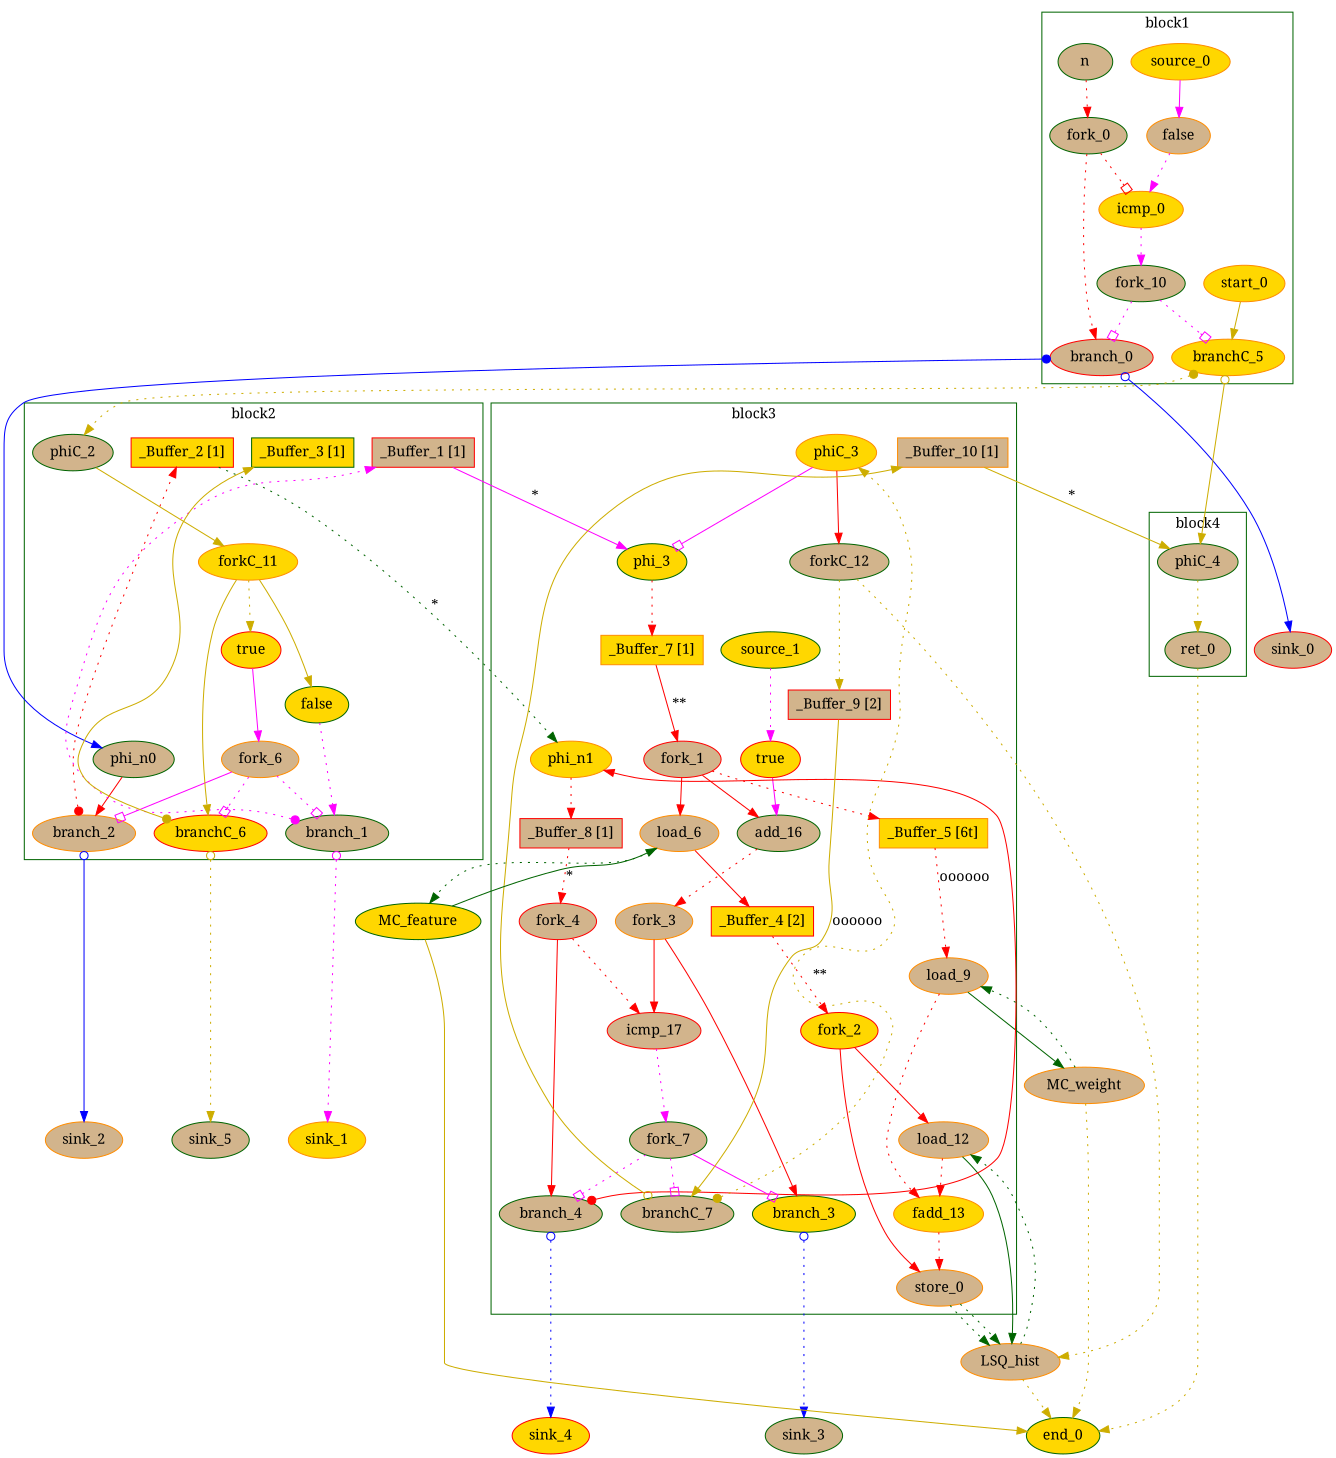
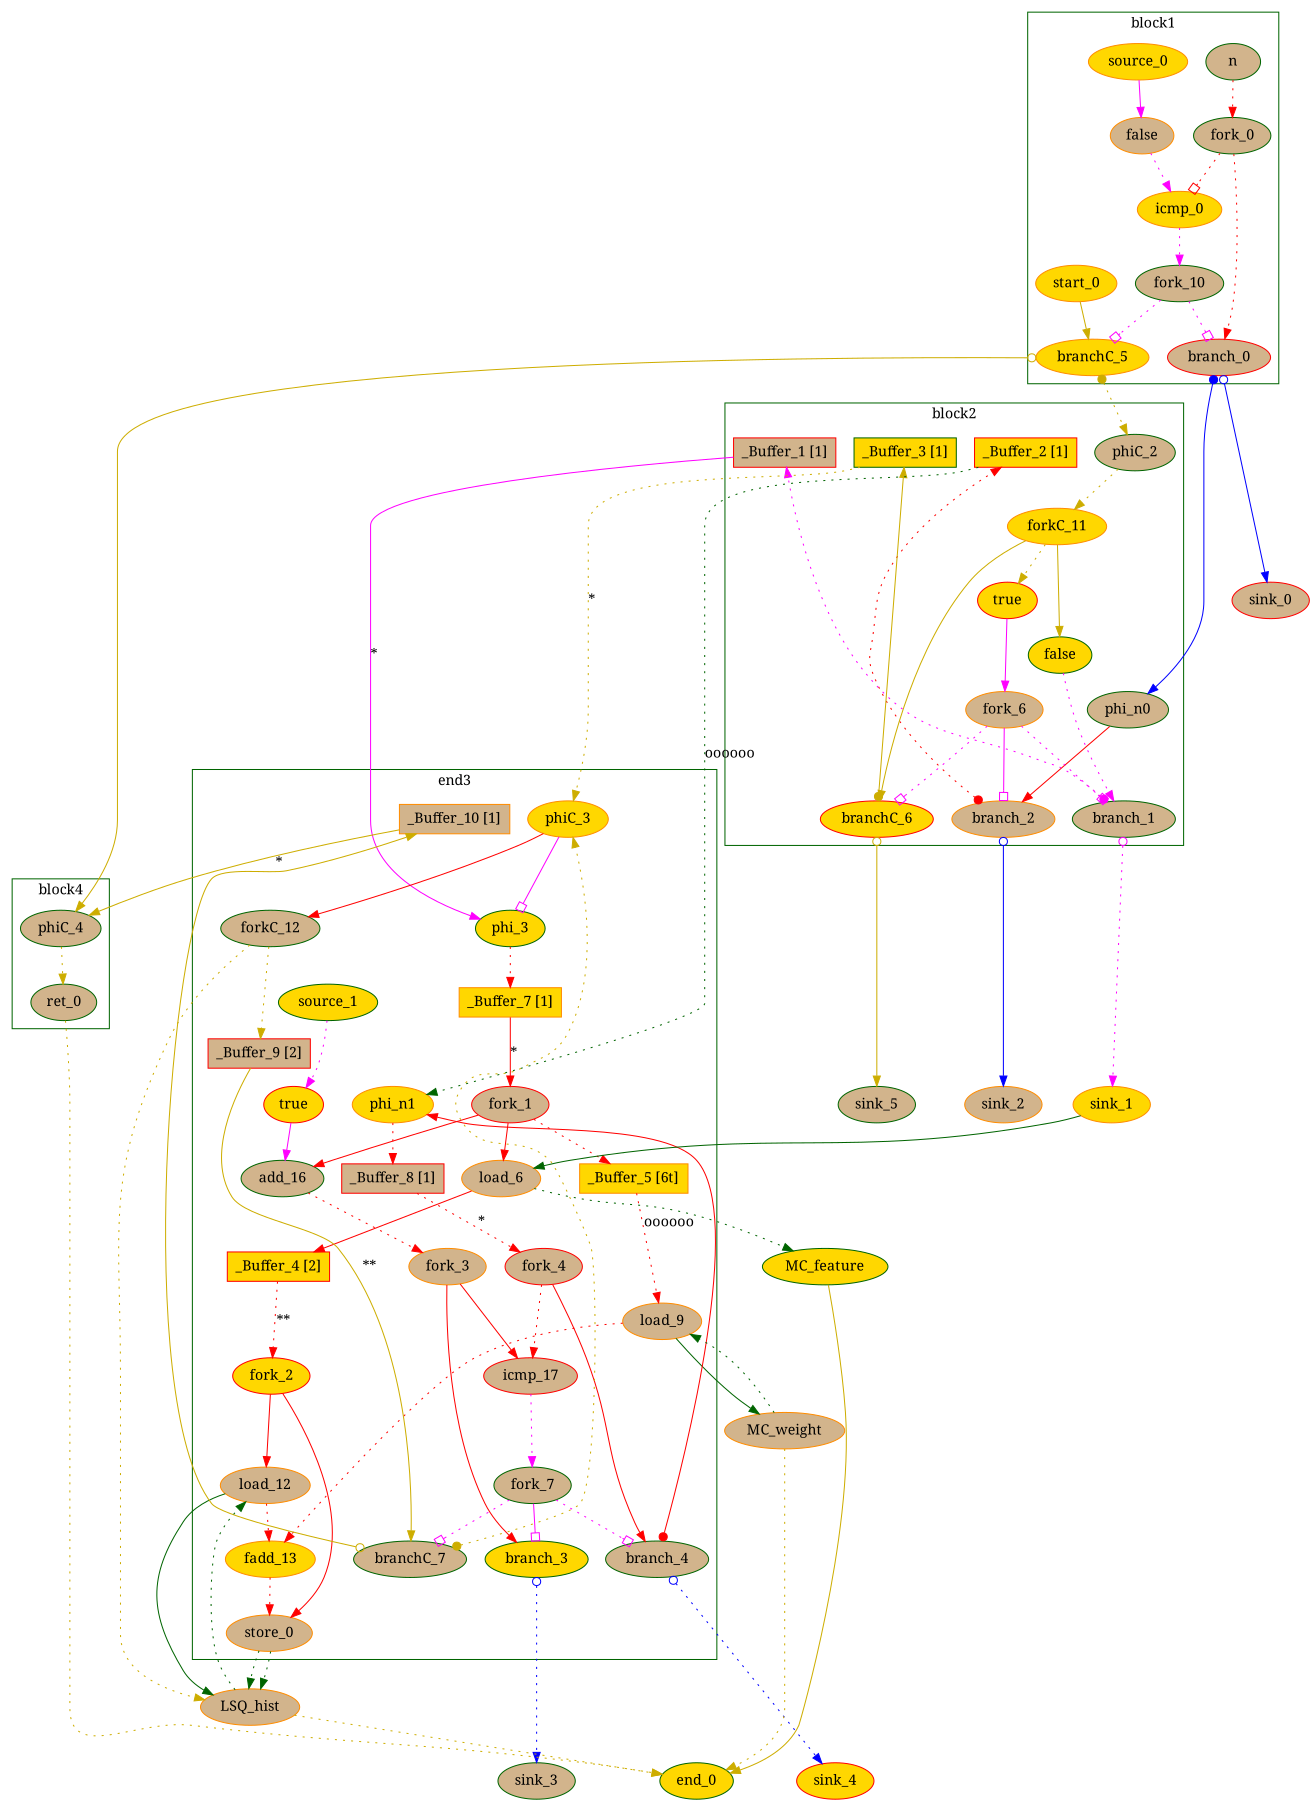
(754, 415) -> (455, 781)
(152, 502) -> (1100, 486)
none -> (593, 515)
(435, 606) -> (730, 754)
(679, 705) -> (514, 1054)
(548, 873) -> (813, 1143)
(858, 921) -> (370, 1267)
(211, 986) -> (877, 961)
